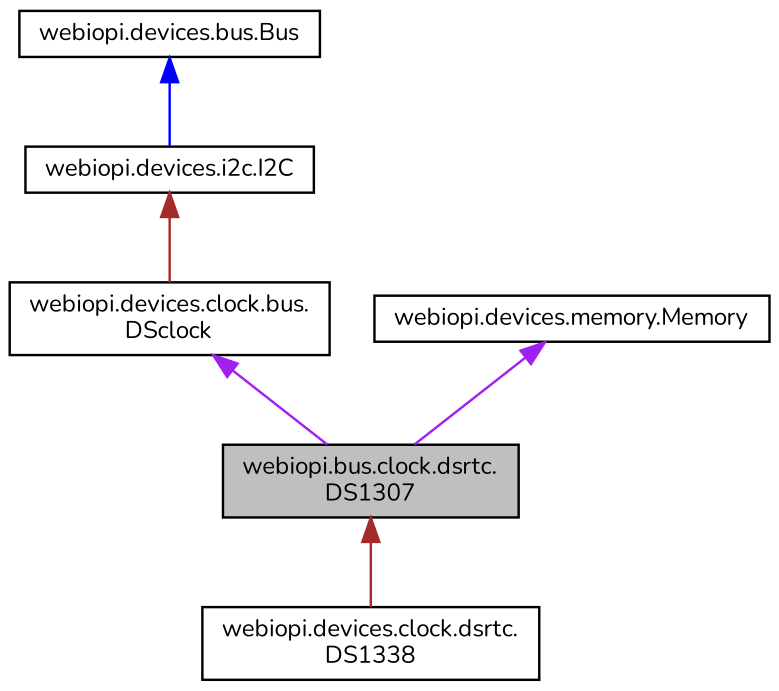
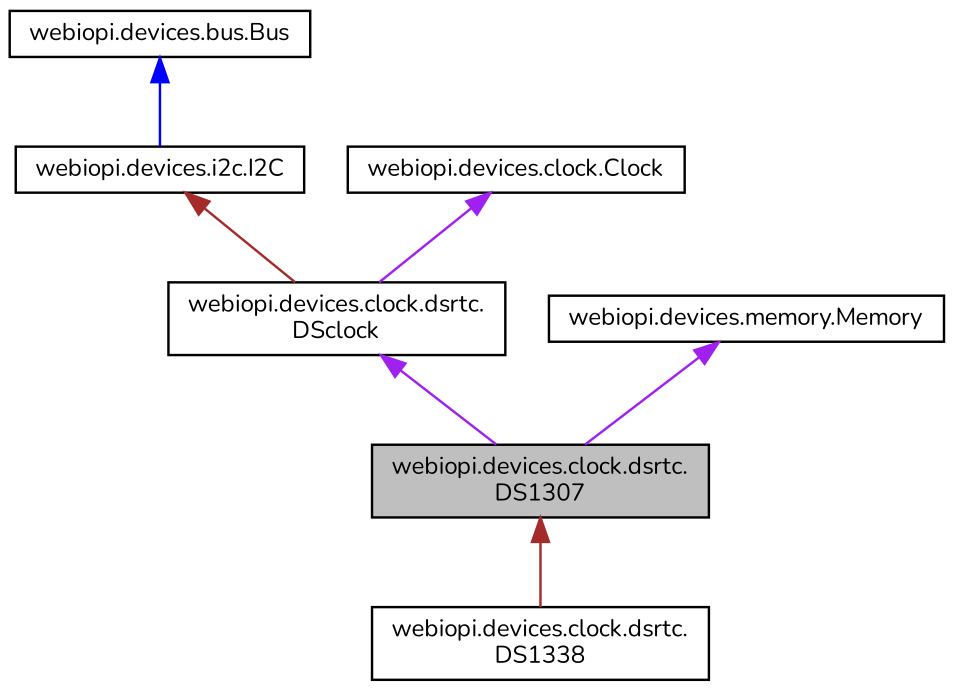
none -> (516, 170)
(170, 319) -> (337, 319)
(371, 481) -> (540, 481)
